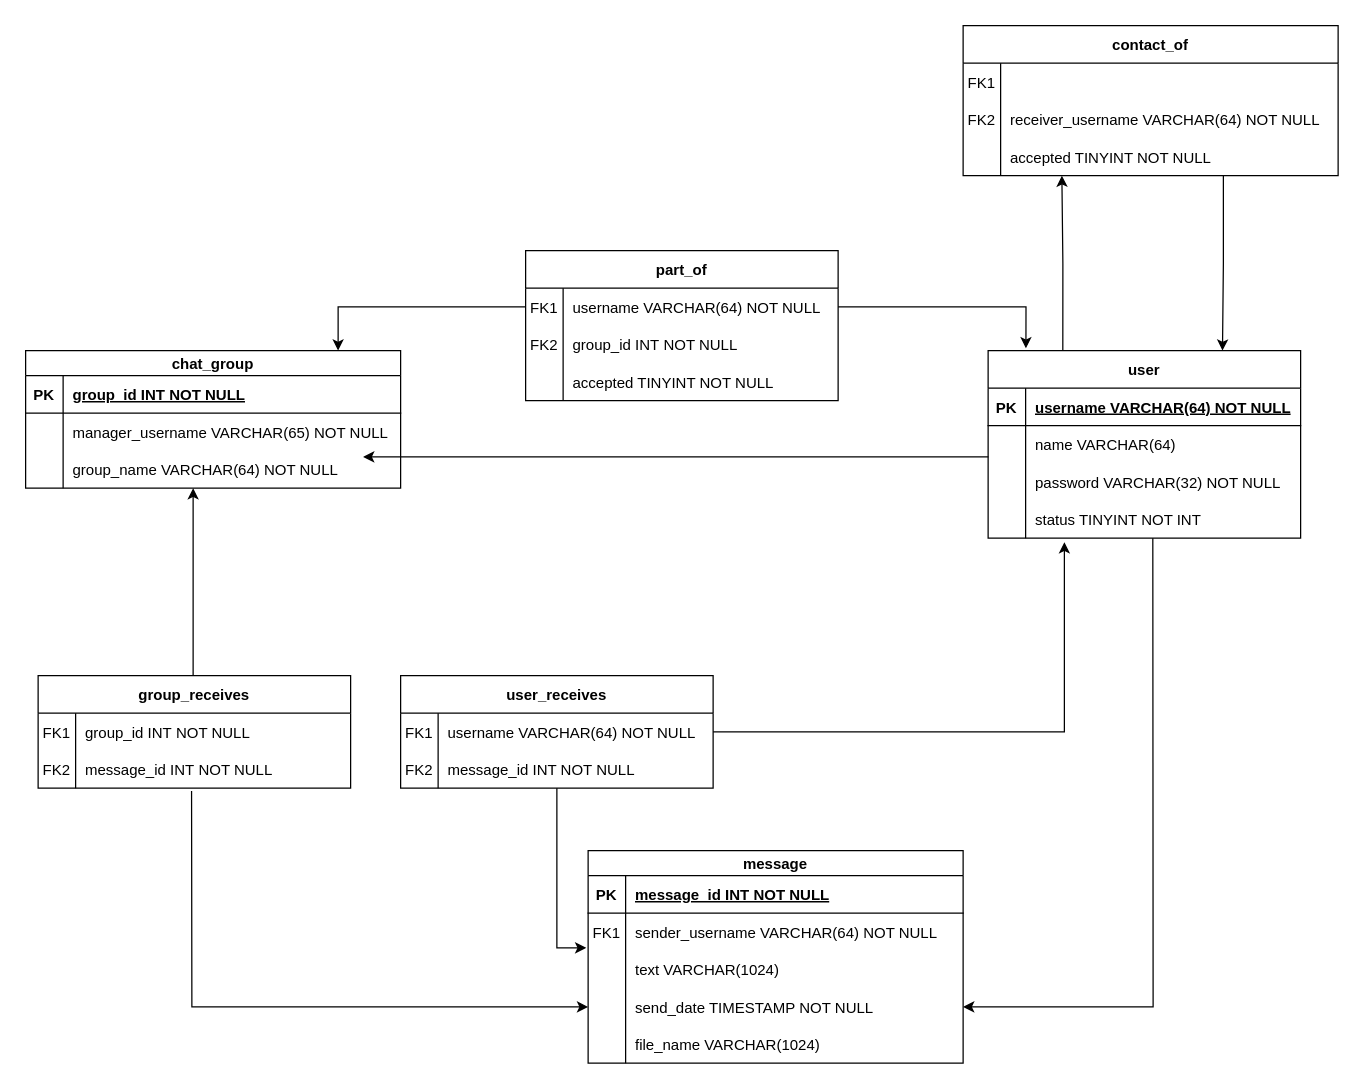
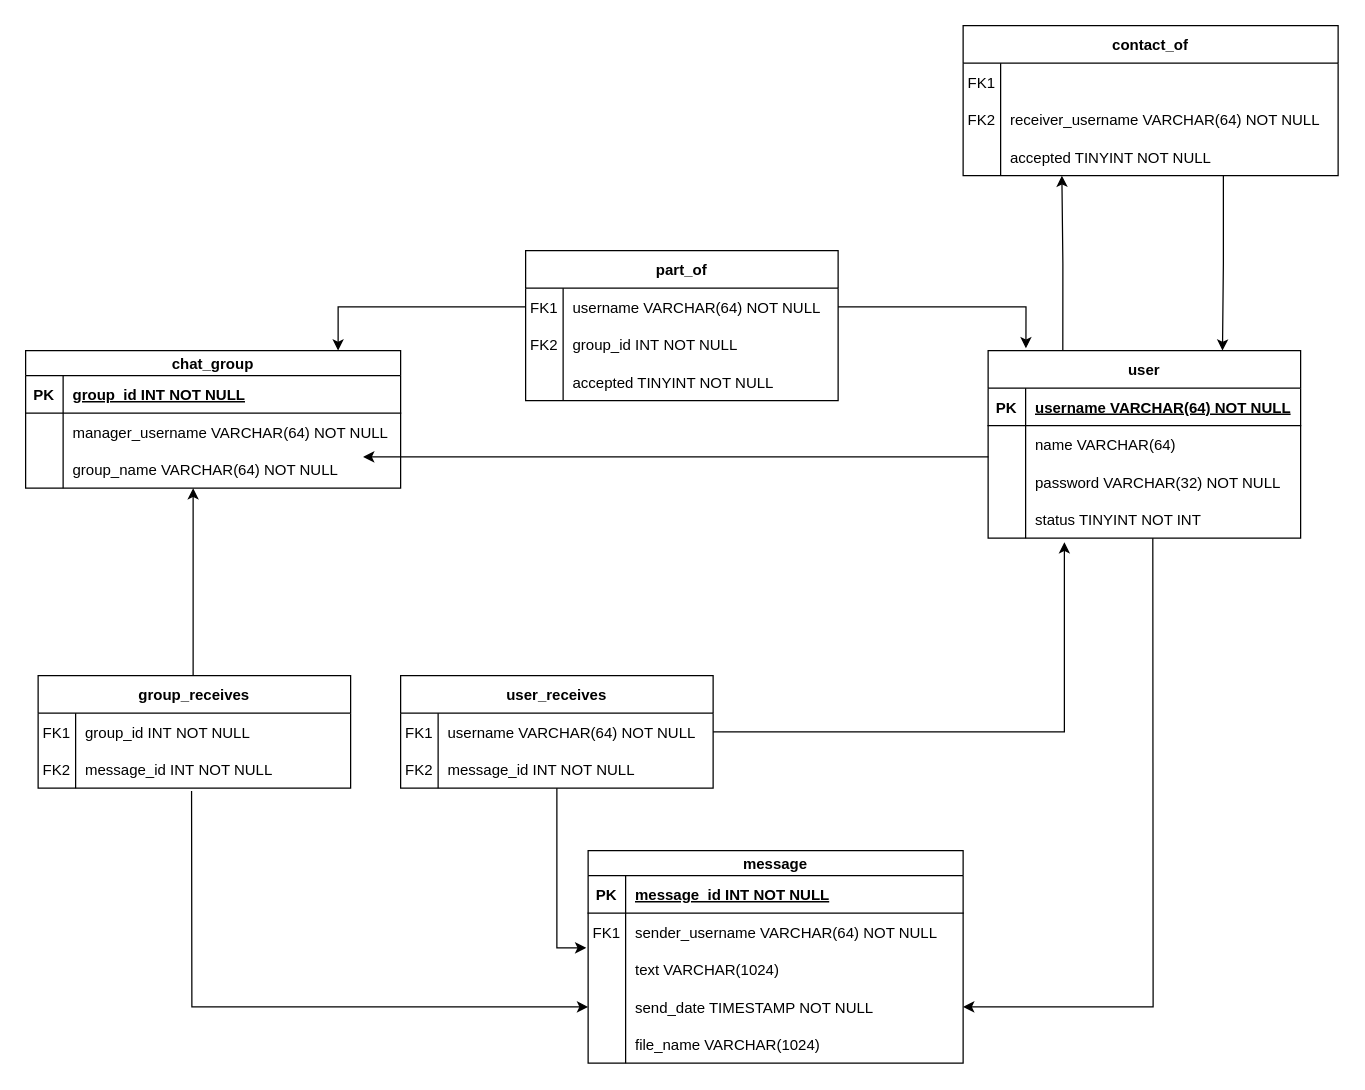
(222, 433) -> (222, 433)
